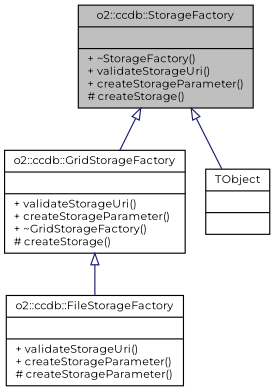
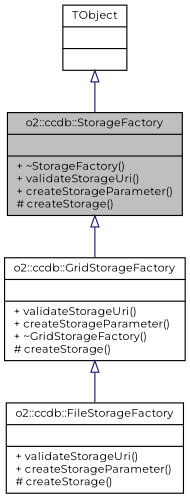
(209, 144) -> (95, 97)
(94, 374) -> (64, 482)
